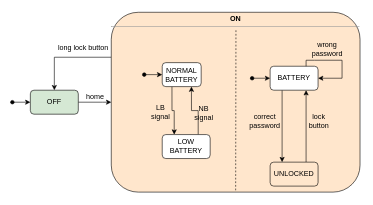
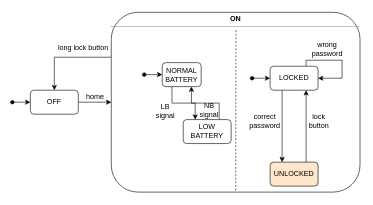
(294, 78) -> (294, 78)
(54, 102) -> (54, 102)
(236, 102) -> (236, 102)
(186, 147) -> (207, 132)
